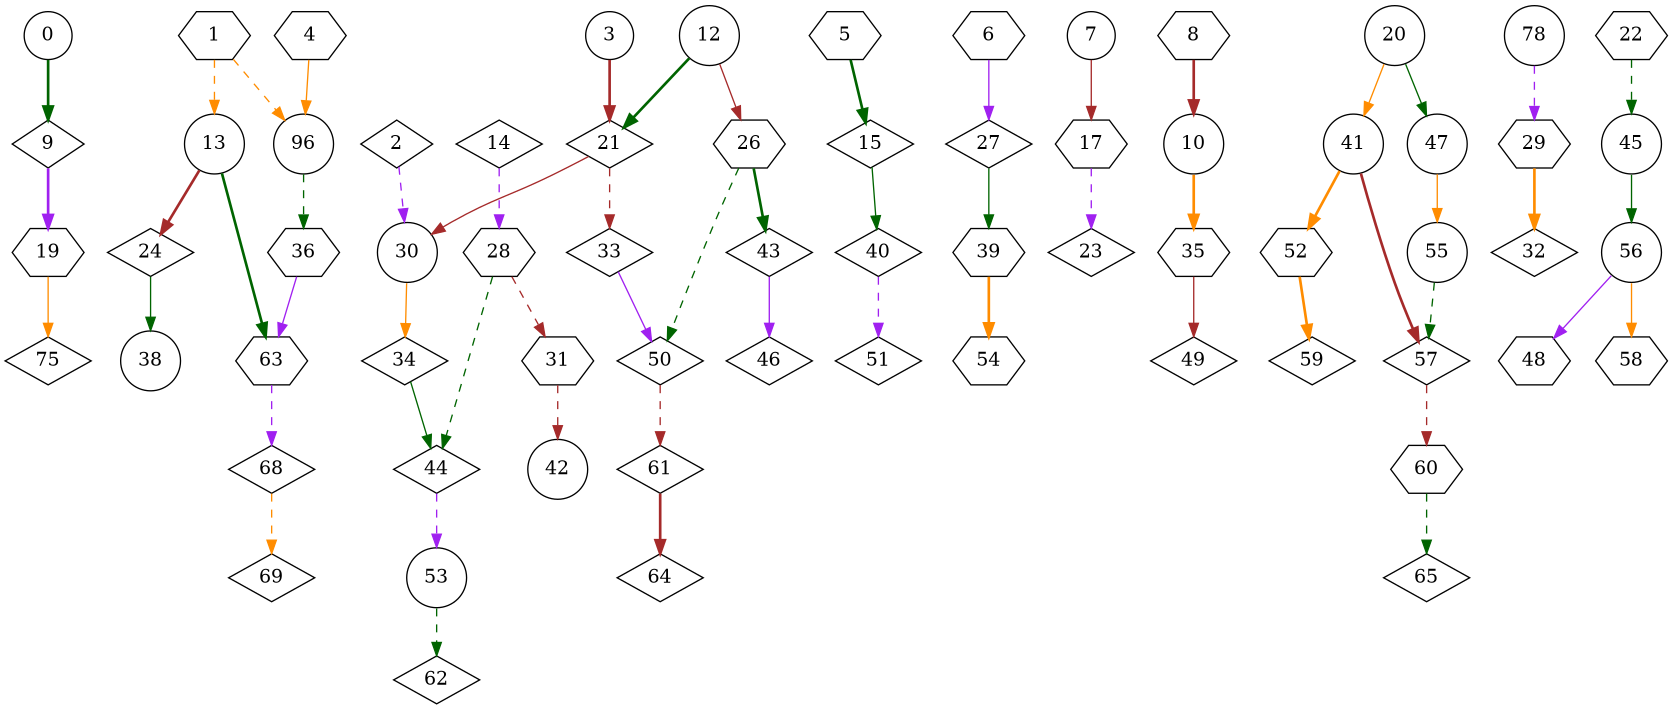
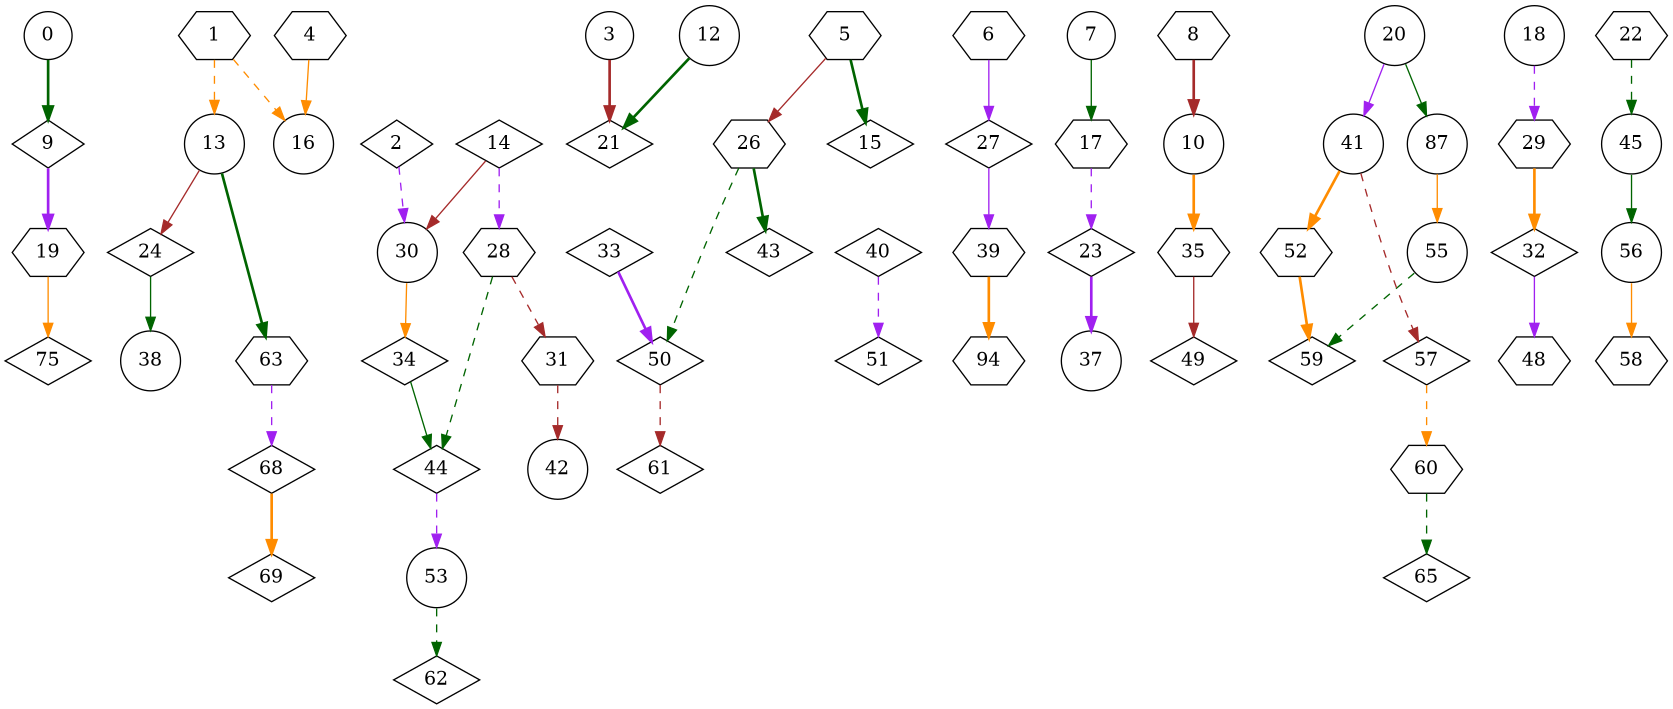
(1534, 36) -> (1534, 36)
(1091, 83) -> (1091, 83)
(1376, 84) -> (1376, 84)
(728, 86) -> (802, 85)
(304, 144) -> (304, 144)
(1437, 144) -> (1437, 144)
(516, 192) -> (461, 190)
(610, 192) -> none
(874, 192) -> none
(989, 192) -> (989, 192)
(184, 196) -> (184, 196)
(304, 252) -> none
(1384, 252) -> (1384, 252)
(632, 301) -> (632, 301)
(1587, 302) -> (1534, 300)
(1432, 304) -> (1377, 305)
(769, 361) -> none
(989, 361) -> (989, 361)
none -> (1091, 361)
(1427, 408) -> (1427, 408)
(272, 517) -> (272, 517)
(660, 578) -> none
